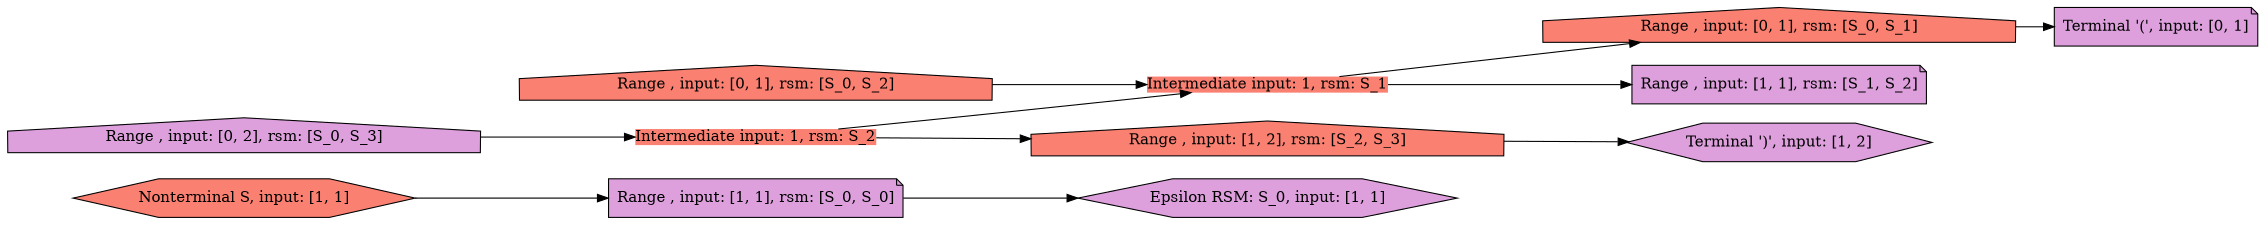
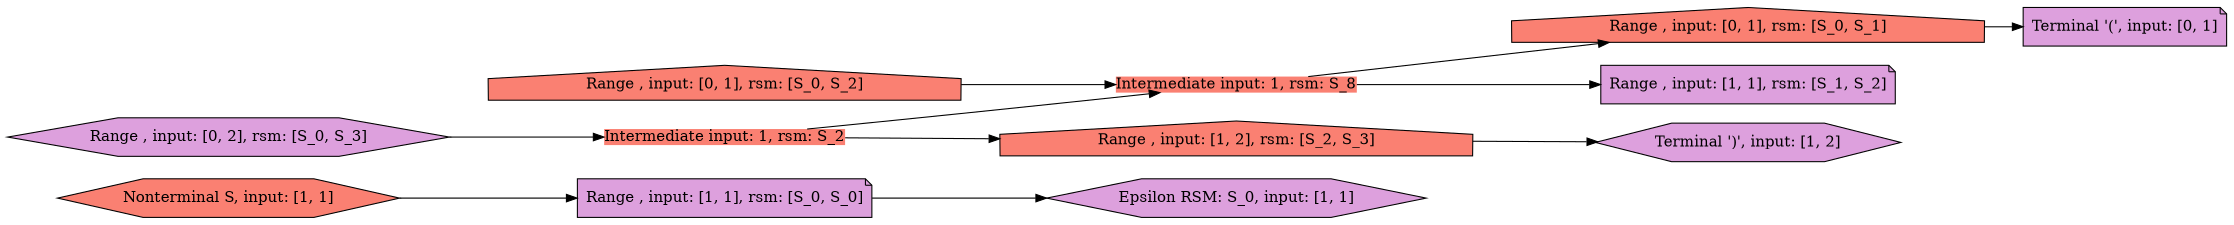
(1267, 85) -> (1236, 85)
(244, 137) -> (228, 137)
